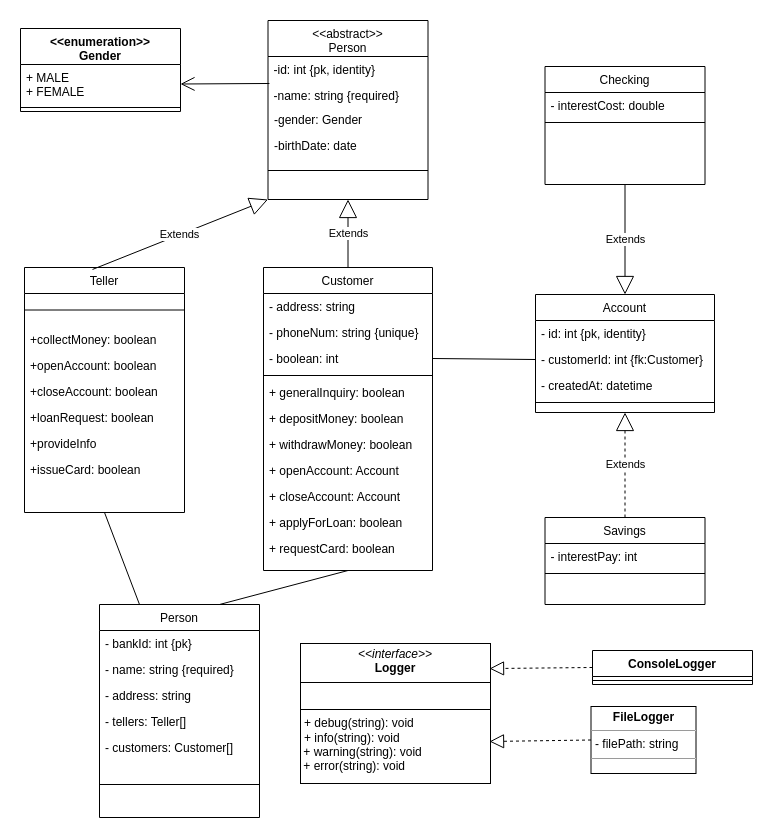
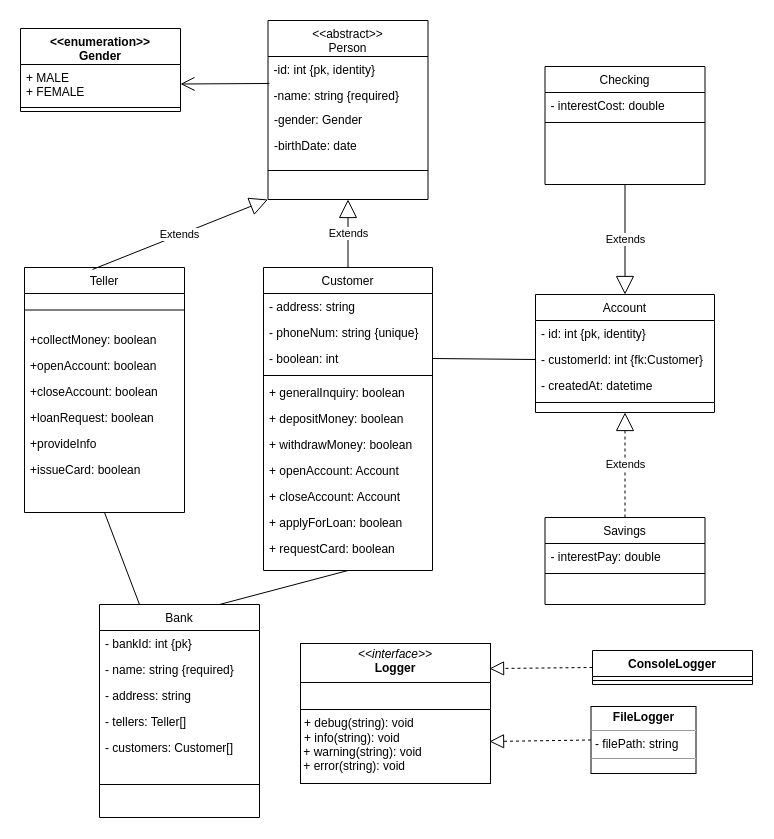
(603, 557) -> (613, 557)
(179, 618) -> (179, 618)
